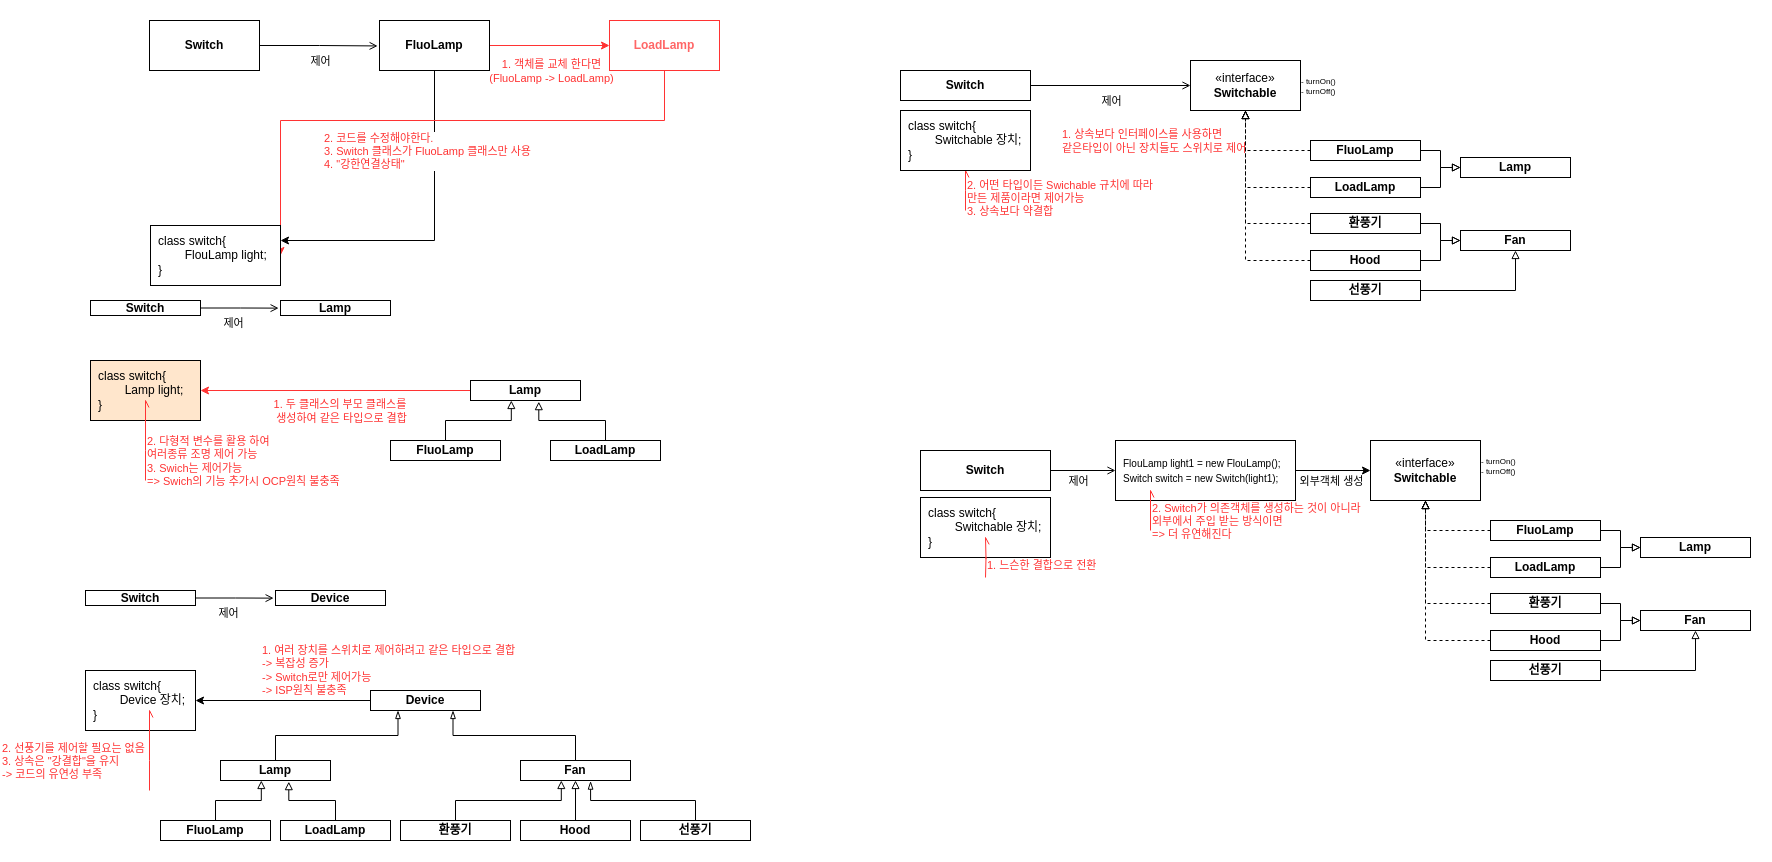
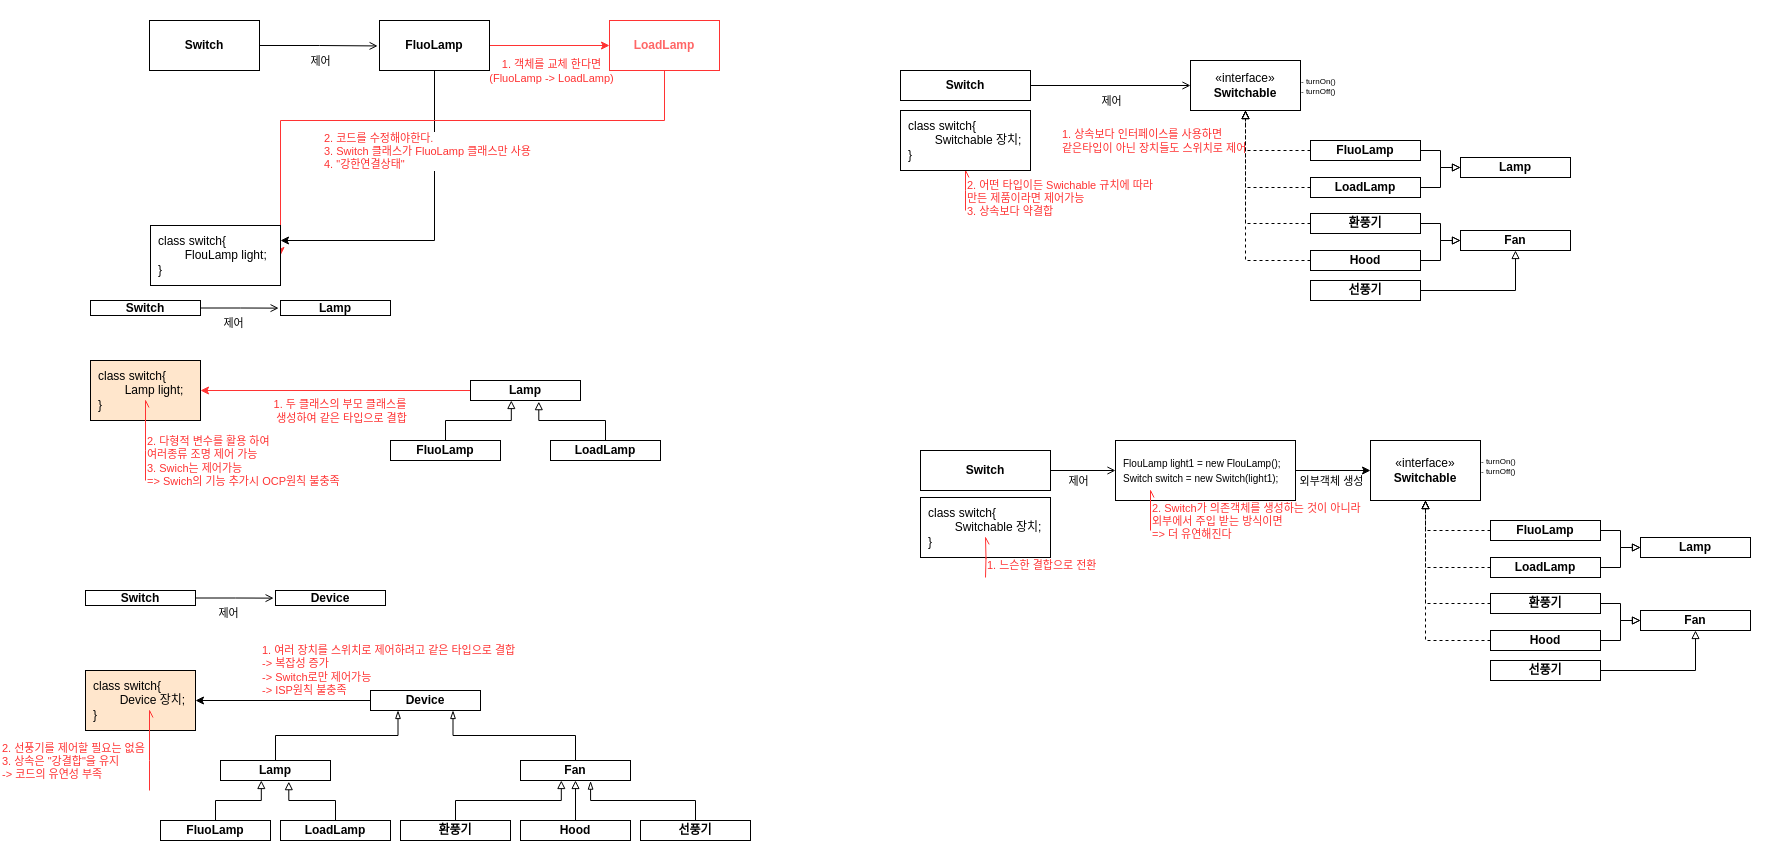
(141, 701) -> (141, 701)
